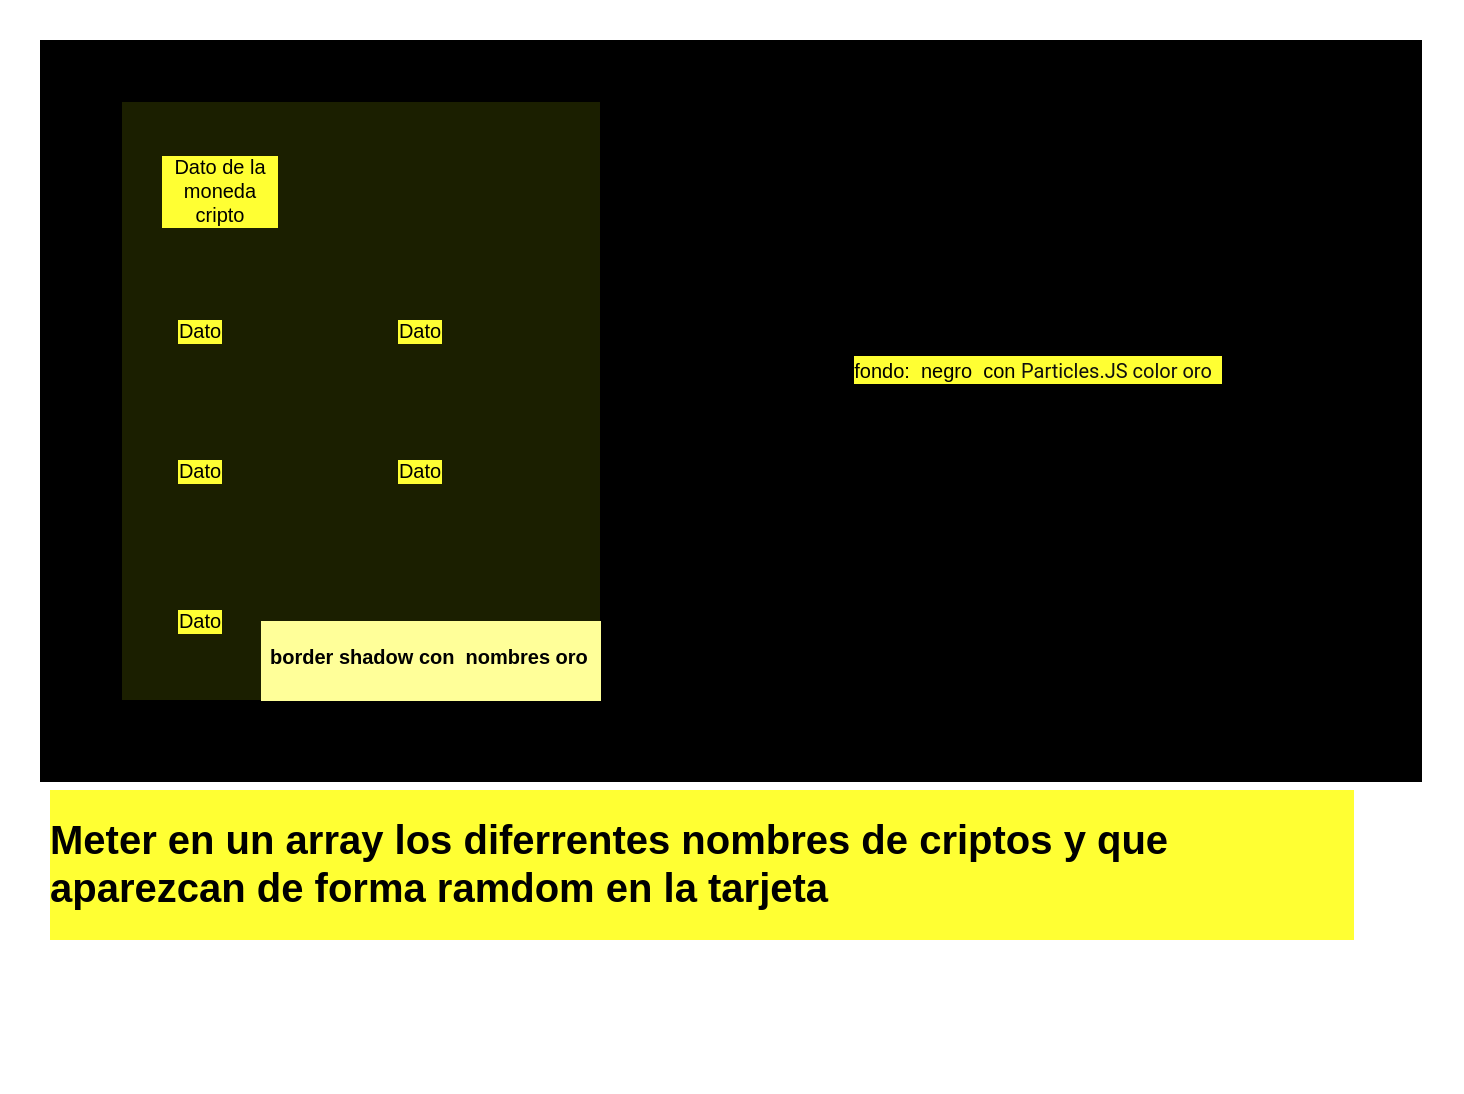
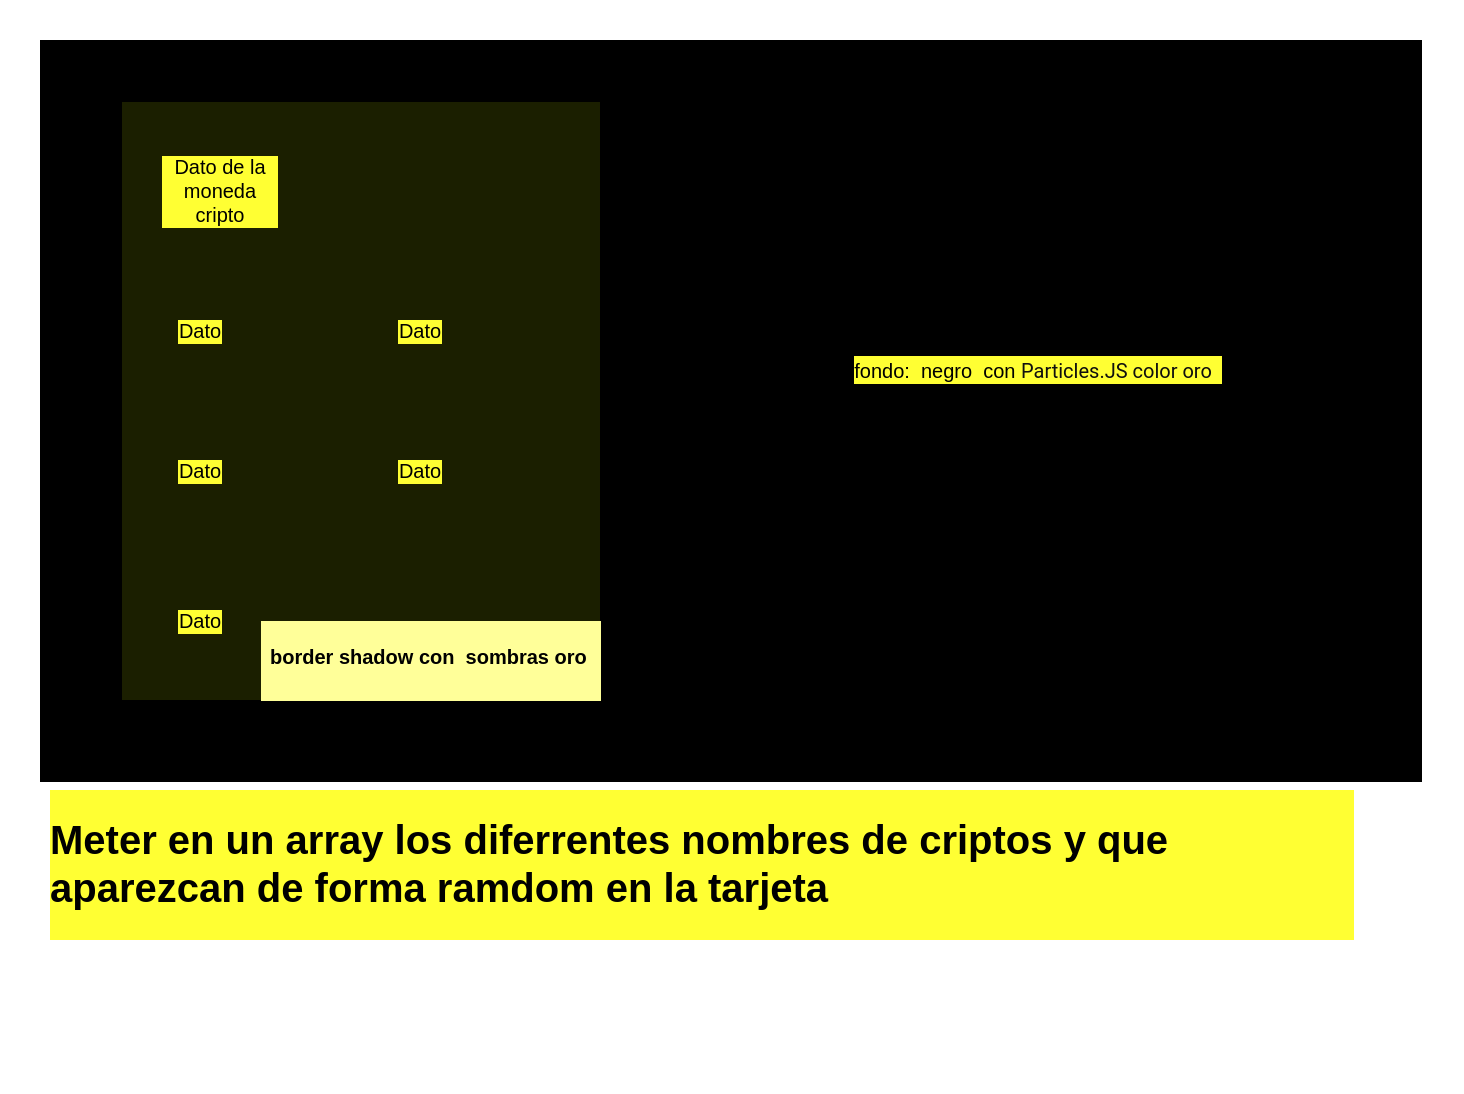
(429, 613) -> (429, 613)
